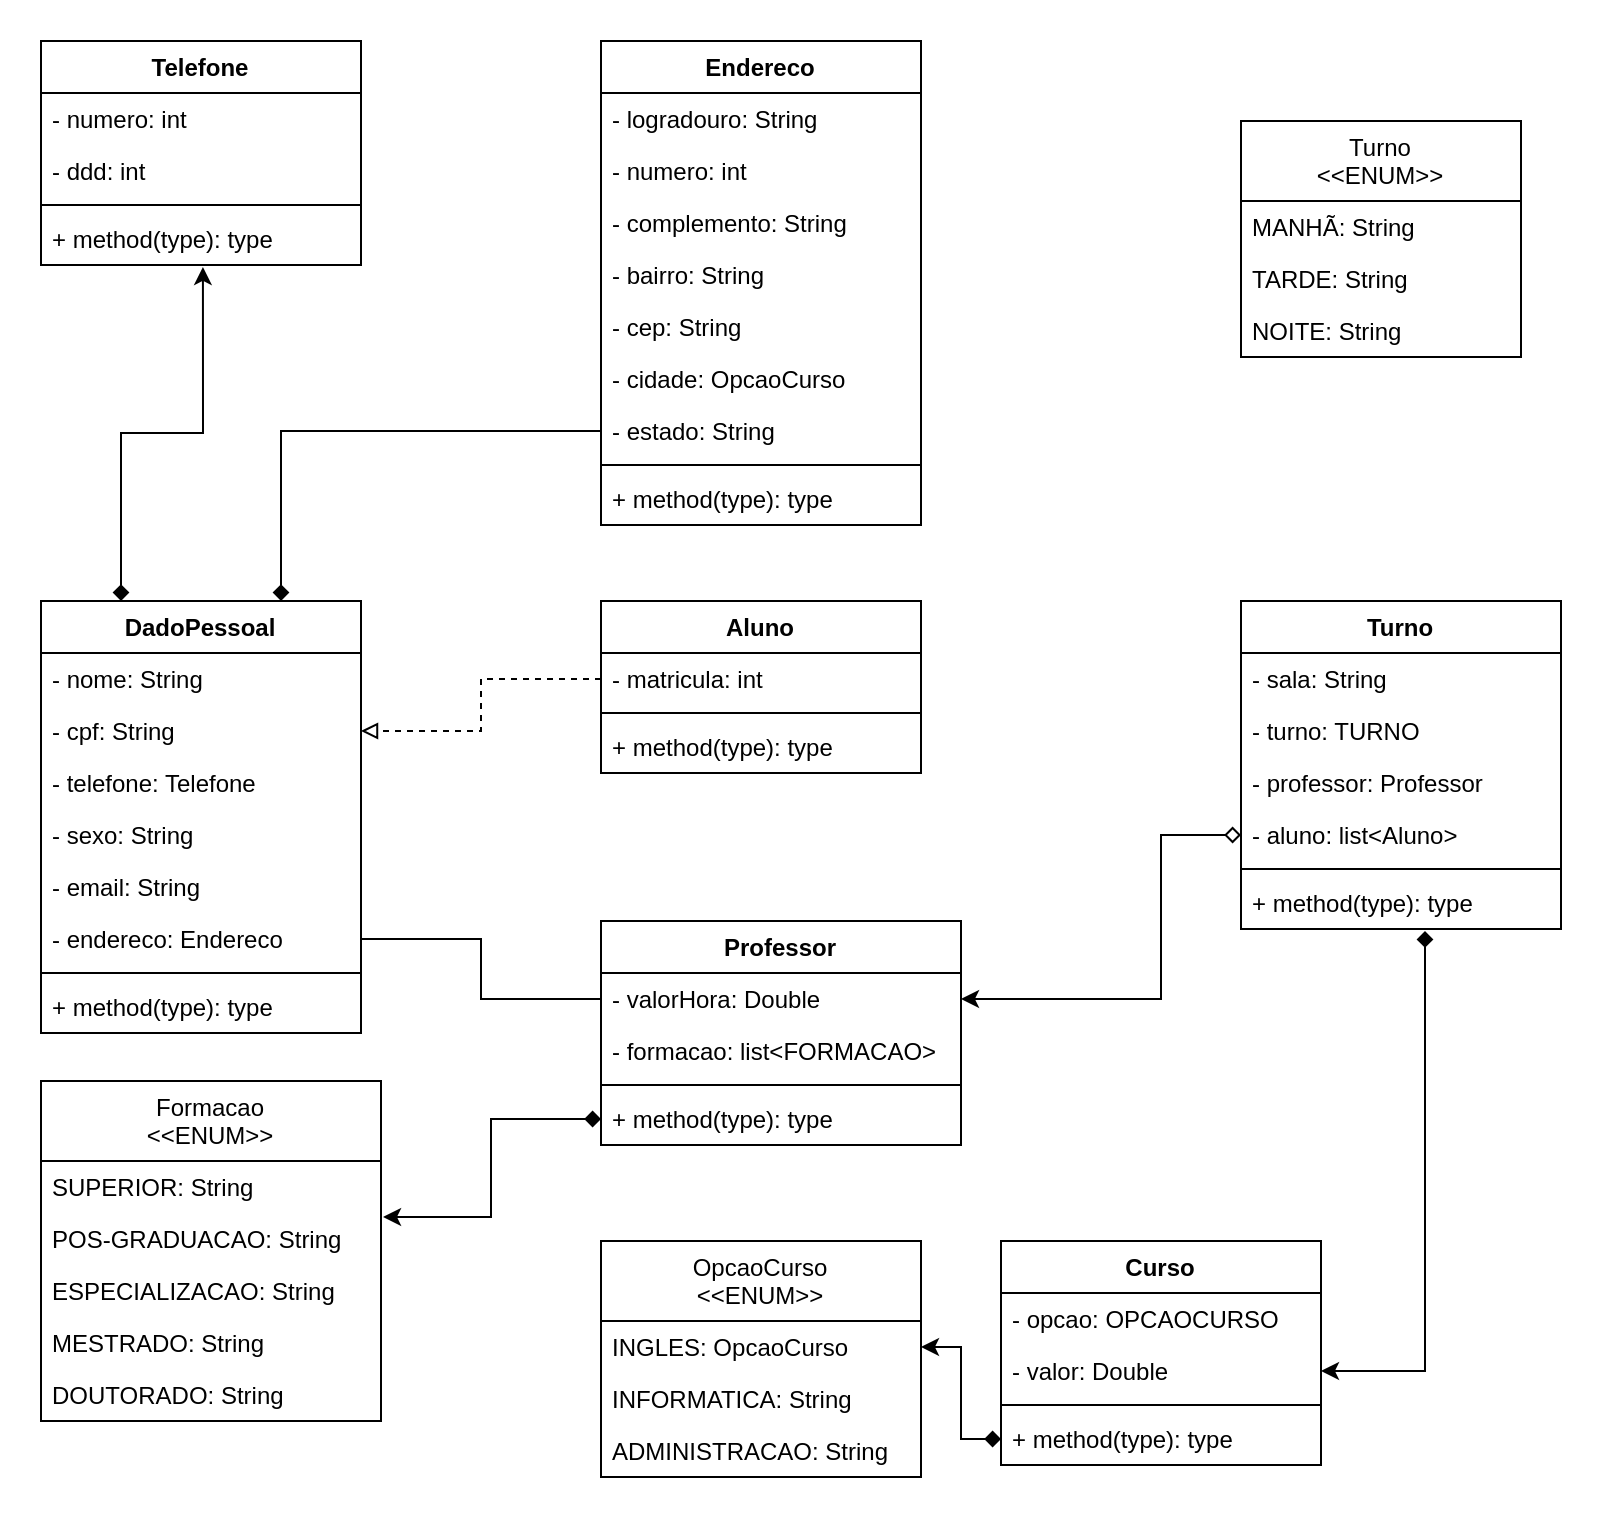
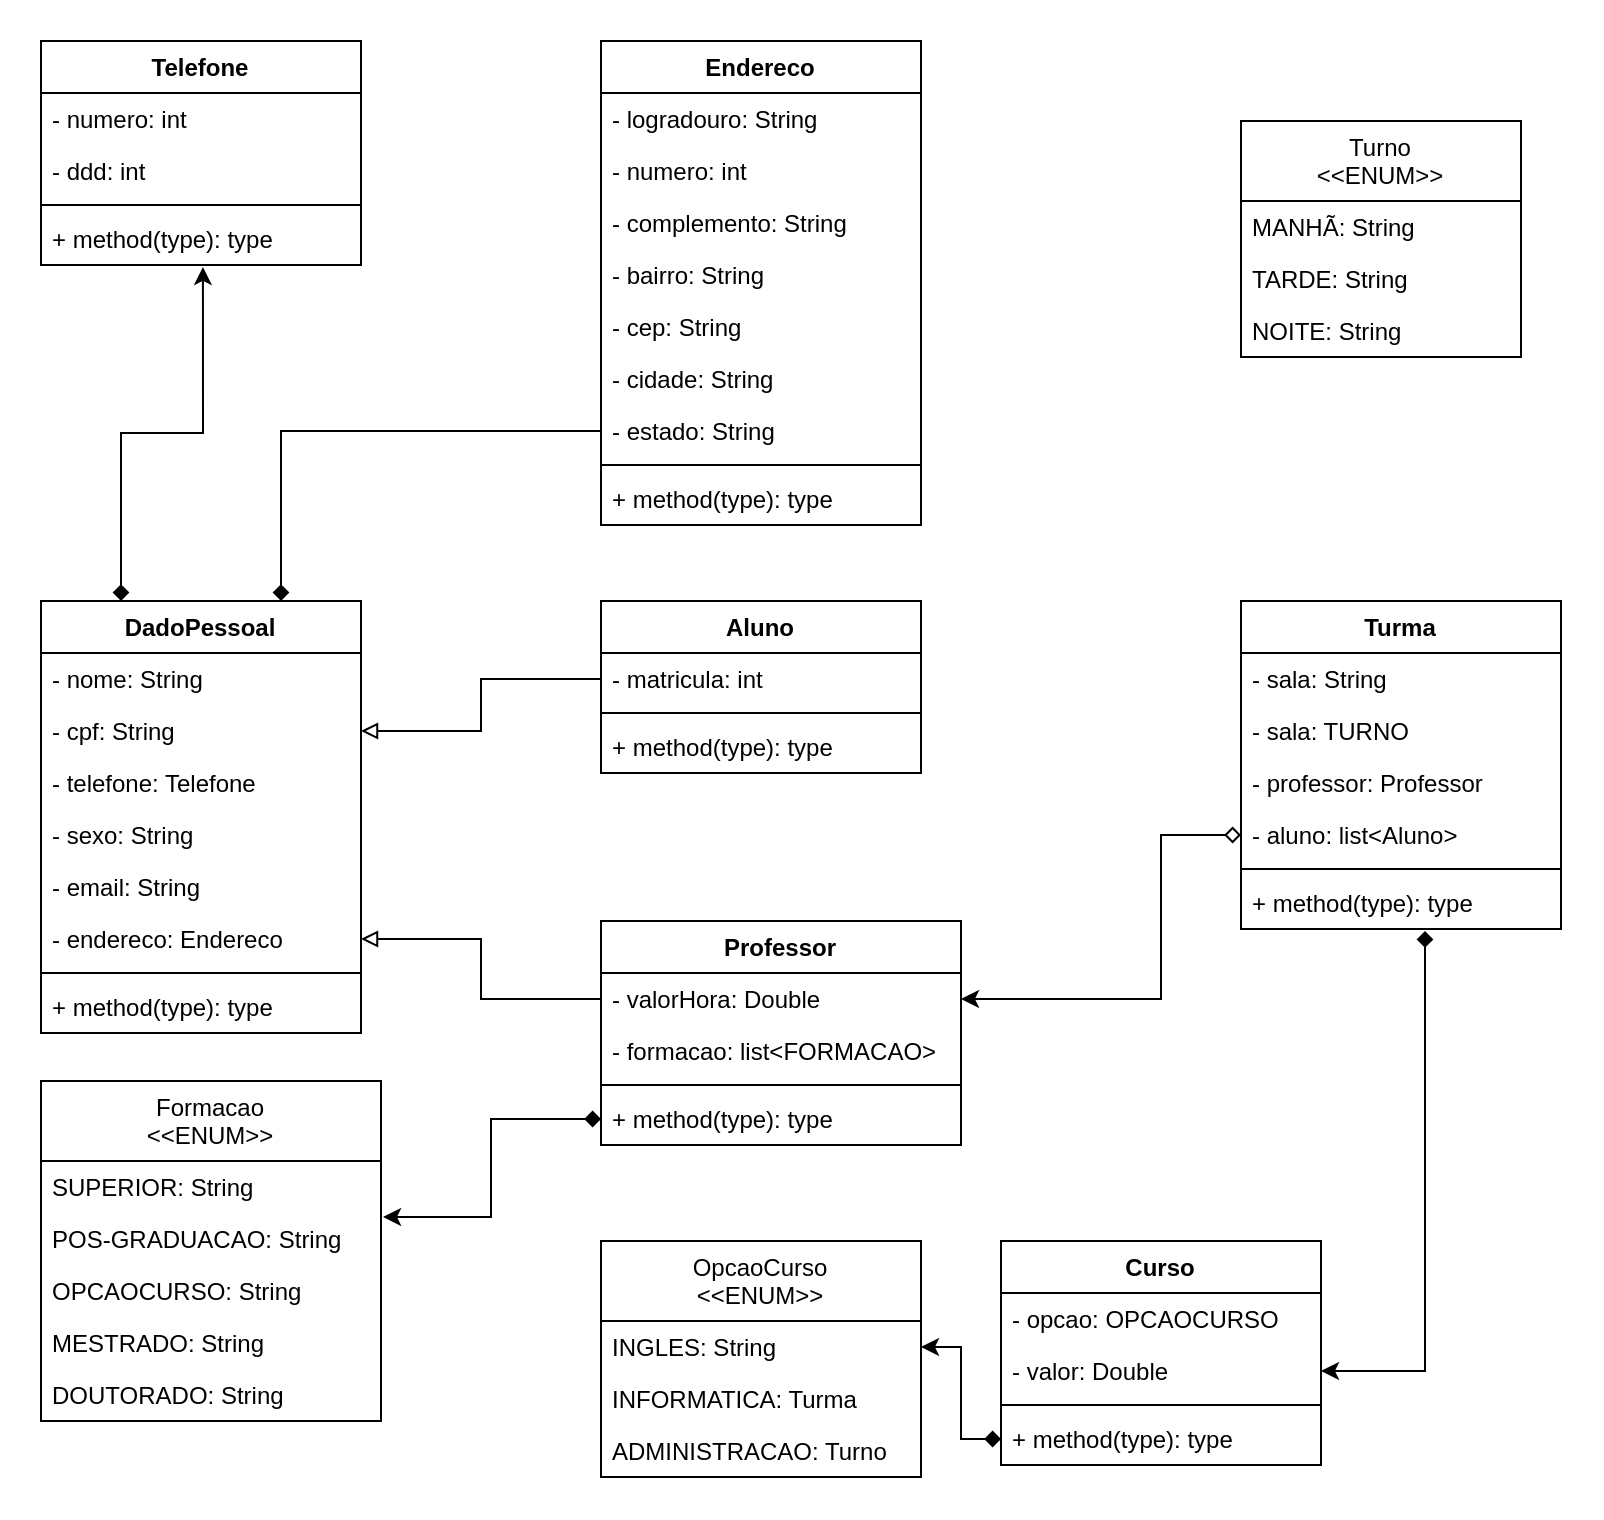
(734, 380) -> (704, 380)
(1400, 628) -> (1400, 628)
(481, 699) -> (481, 699)
(1337, 732) -> (1327, 732)
(372, 939) -> (378, 939)
(190, 1292) -> (164, 1292)
(727, 1348) -> (697, 1348)
(730, 1400) -> (727, 1400)
(744, 1452) -> (740, 1452)
